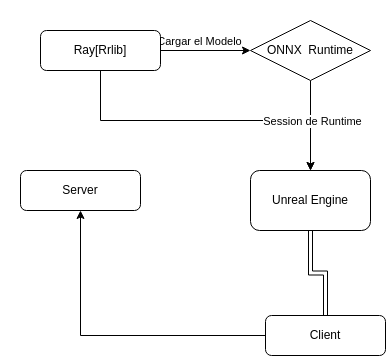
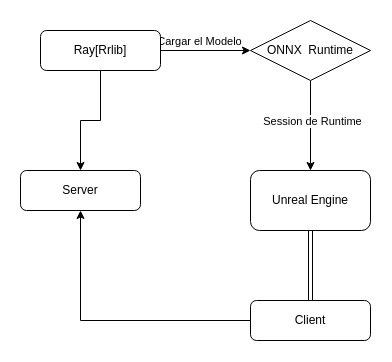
(181, 121) -> (81, 131)
(326, 336) -> (311, 321)
